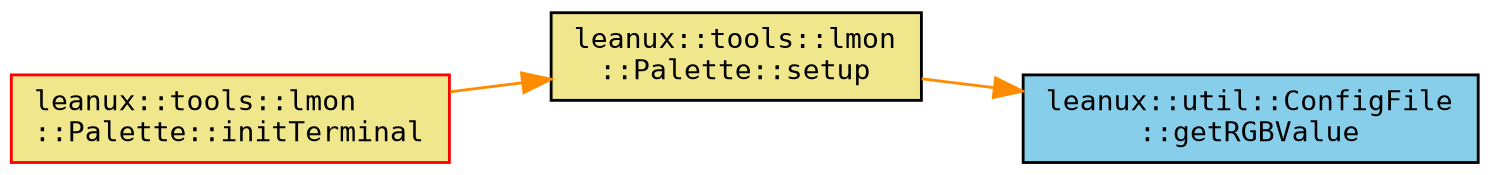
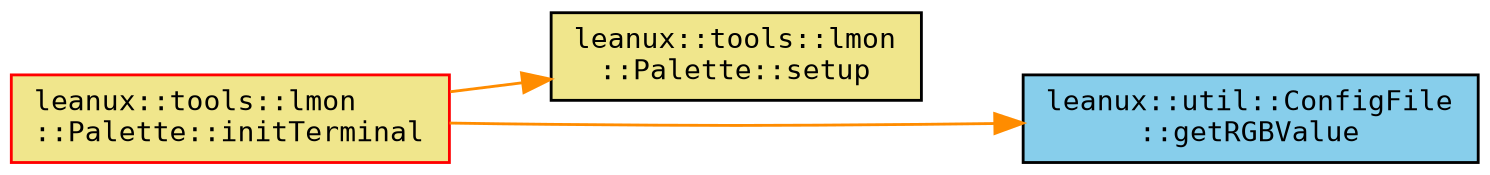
(958, 83) -> (722, 125)
